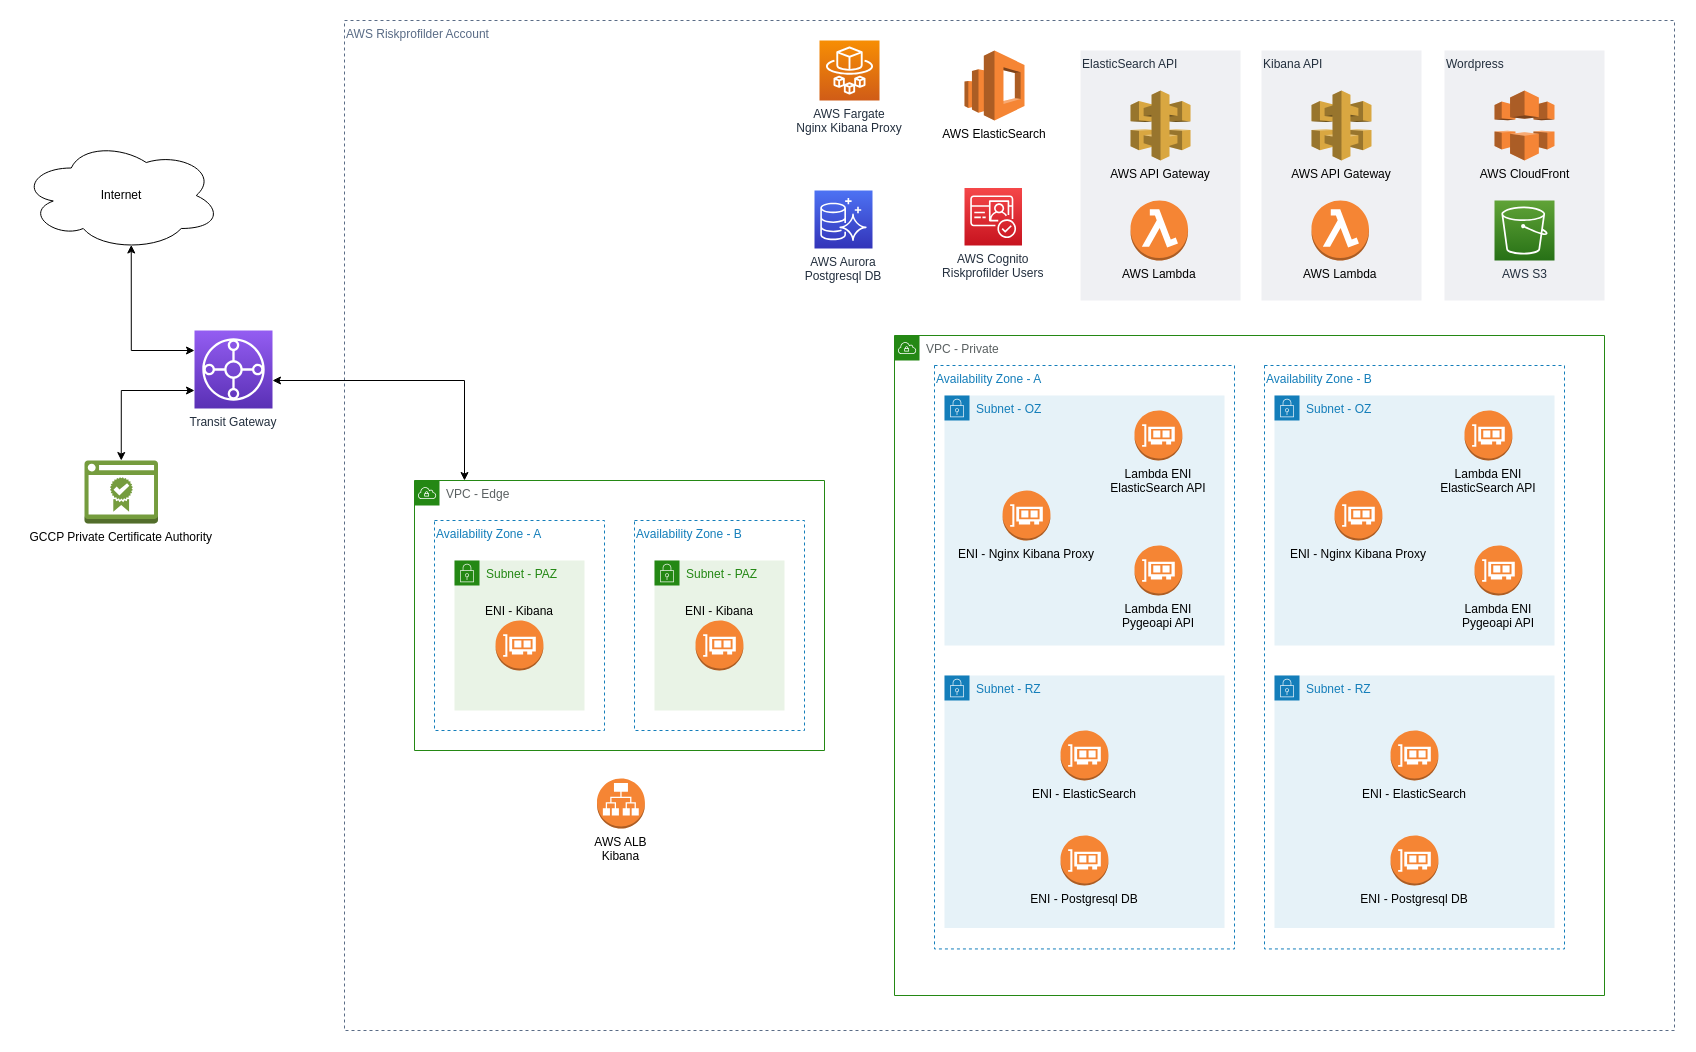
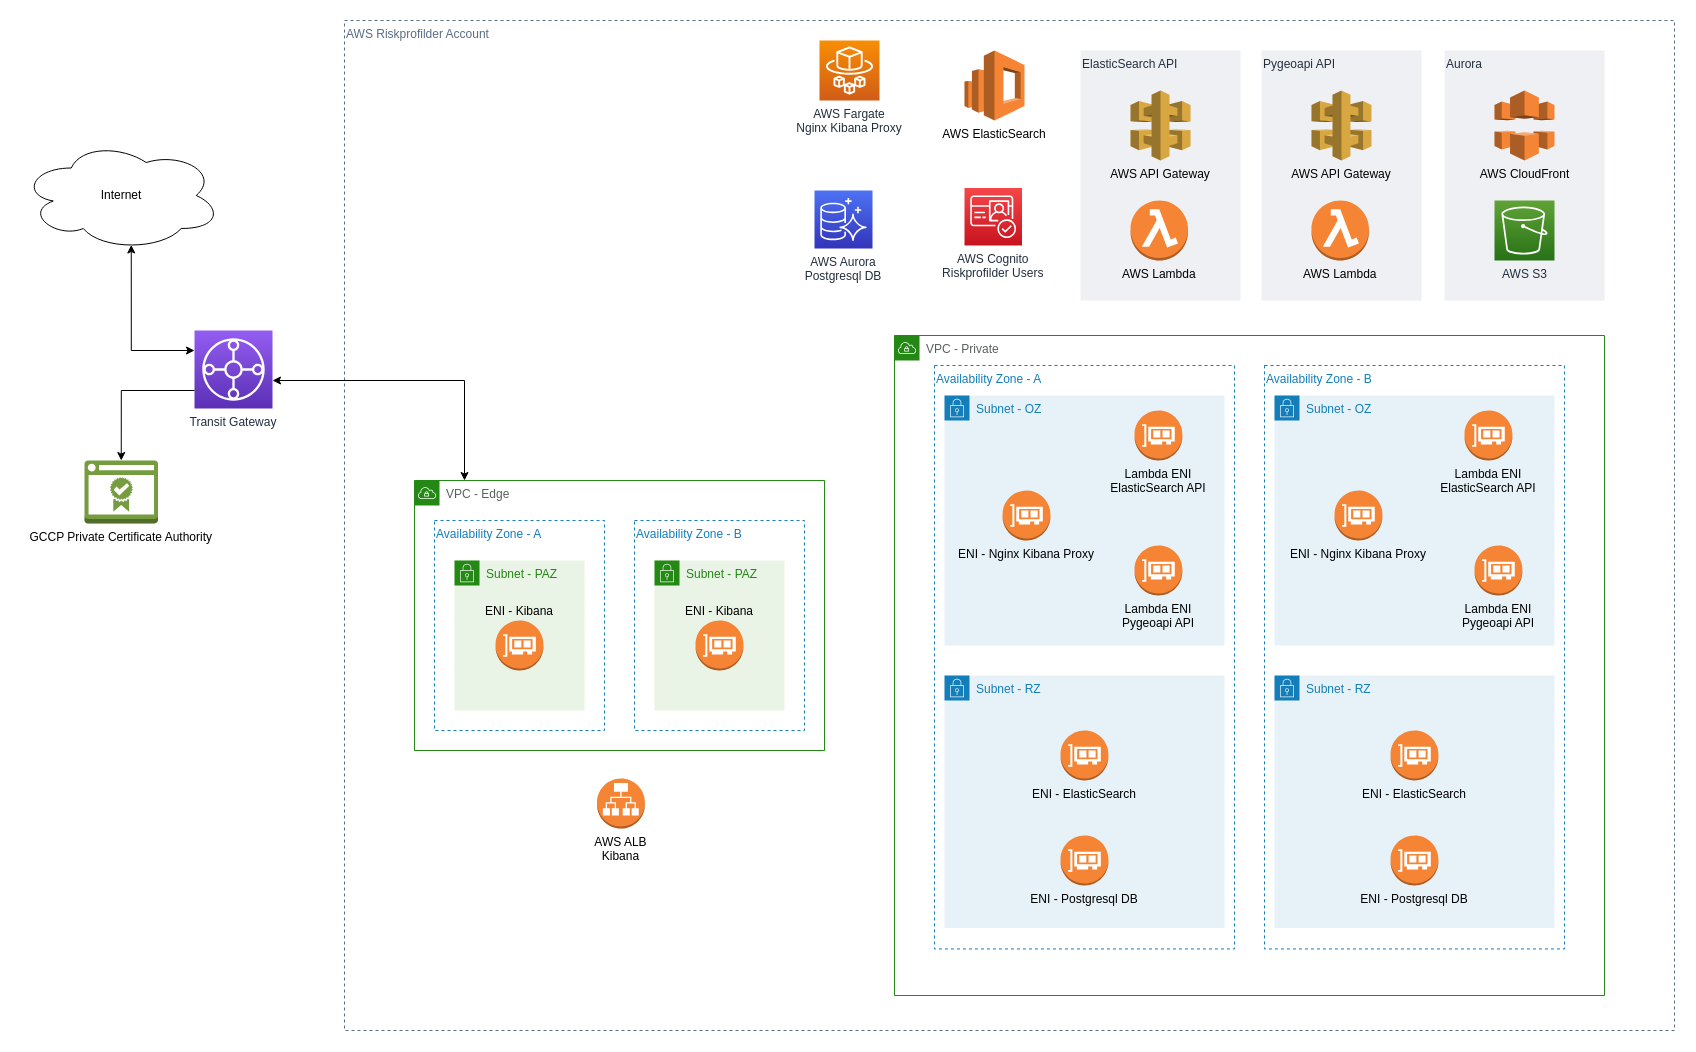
(1293, 64) -> (1300, 64)
(1476, 64) -> (1466, 64)
(186, 391) -> (189, 391)
